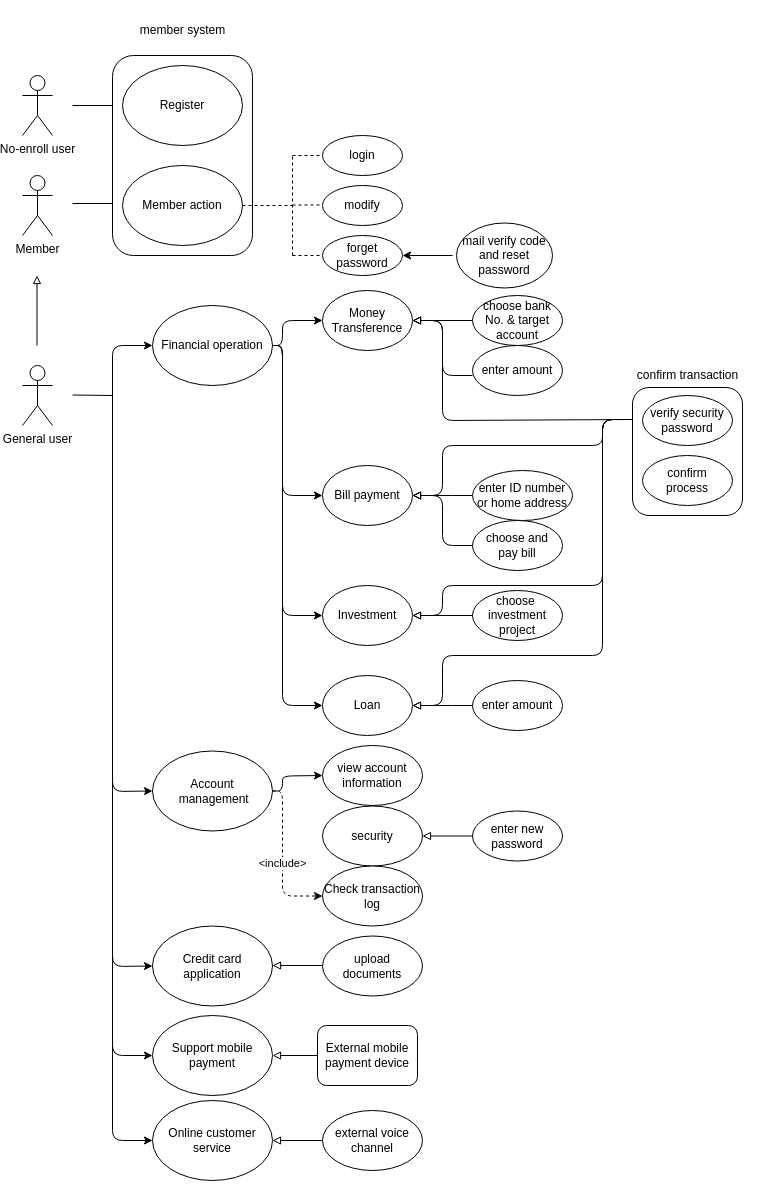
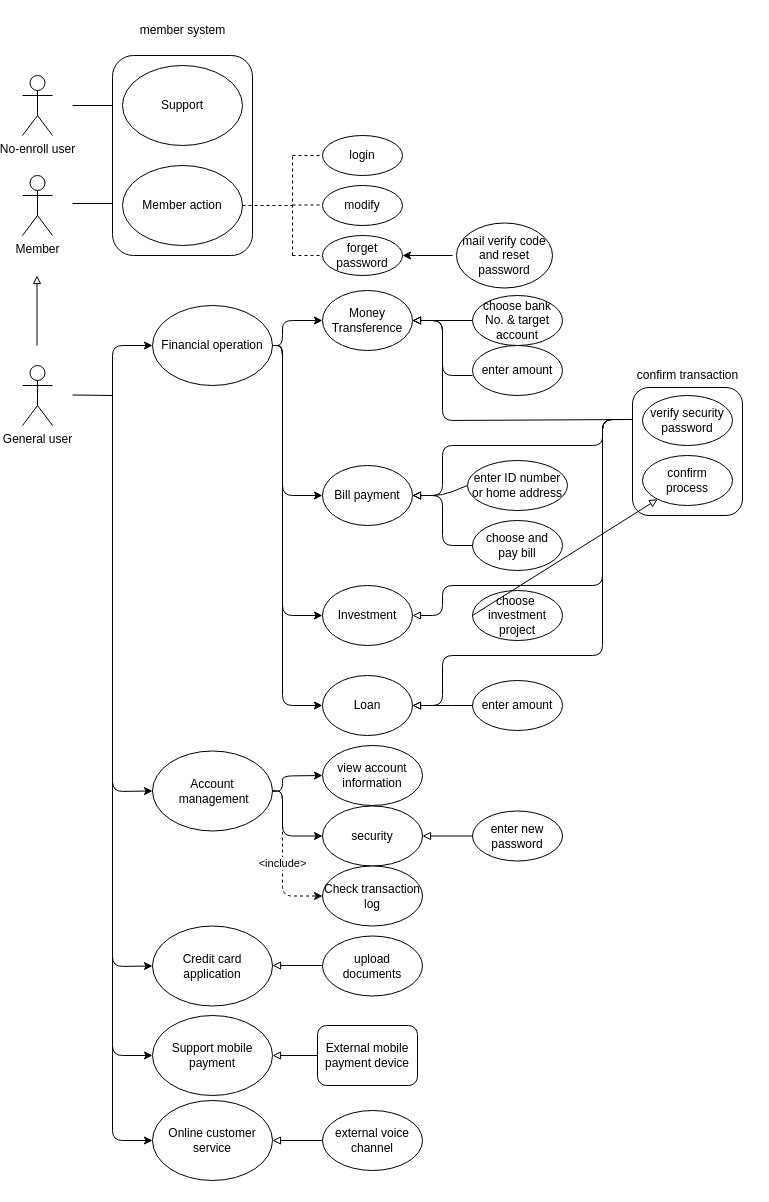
(183, 106) -> (183, 106)
(523, 496) -> (518, 486)
(455, 616) -> (562, 560)
none -> (301, 836)
